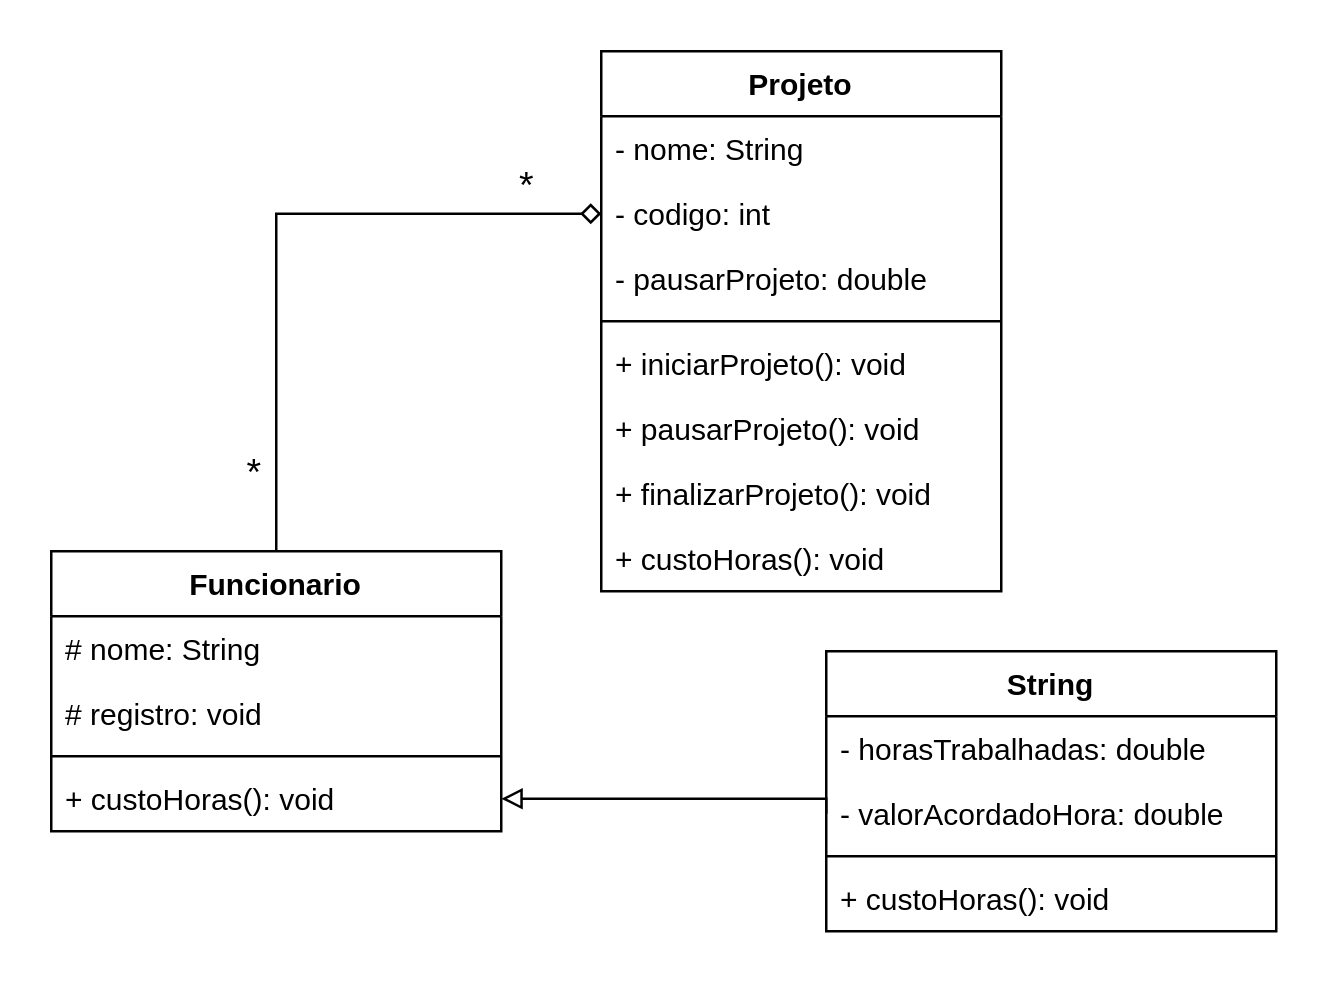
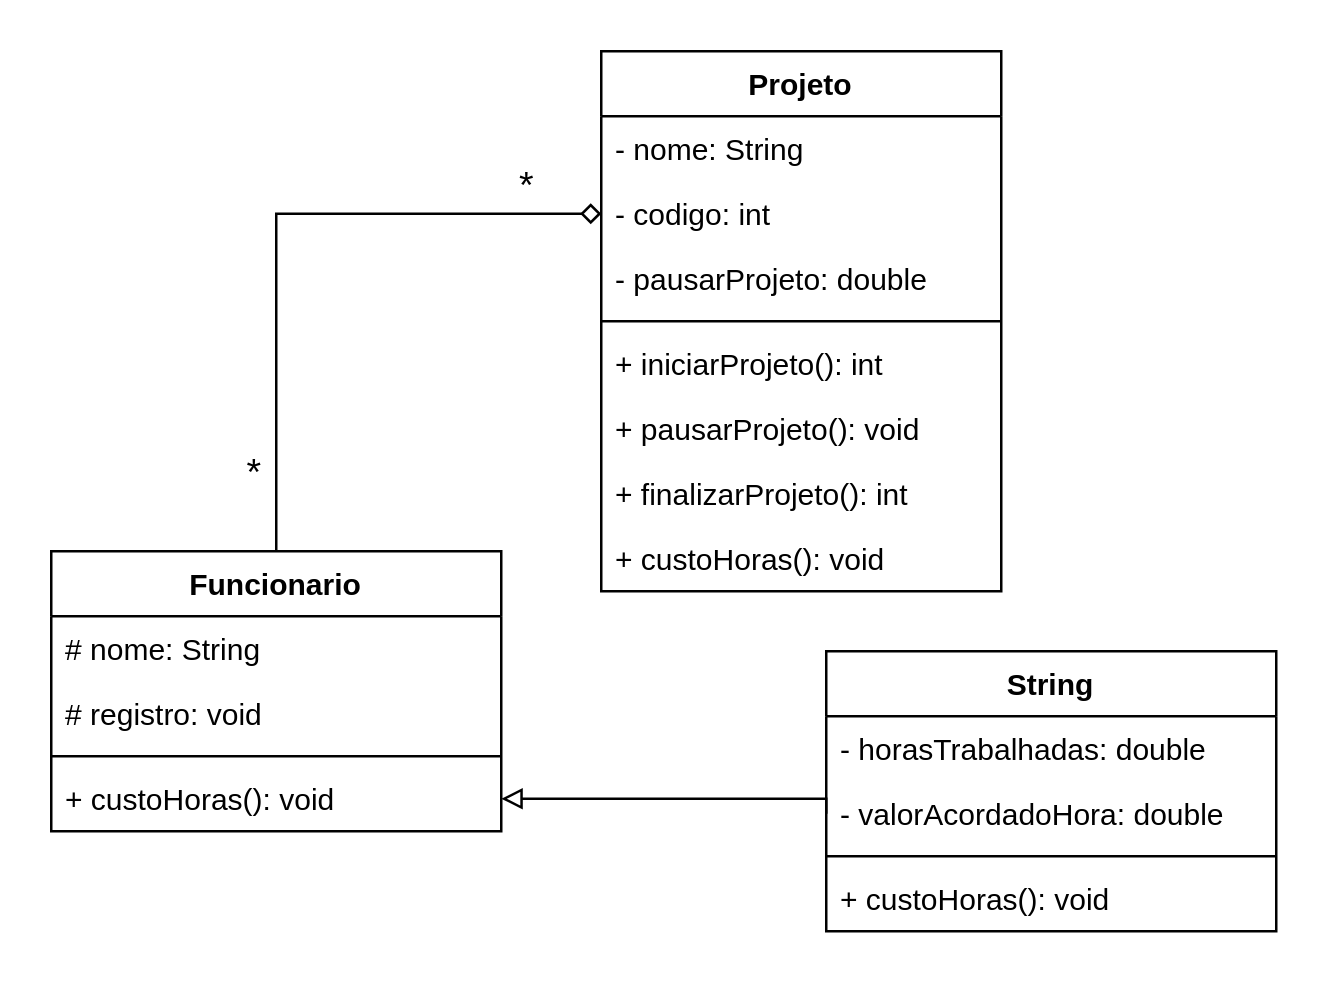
(789, 365) -> (781, 365)
(806, 495) -> (798, 495)
